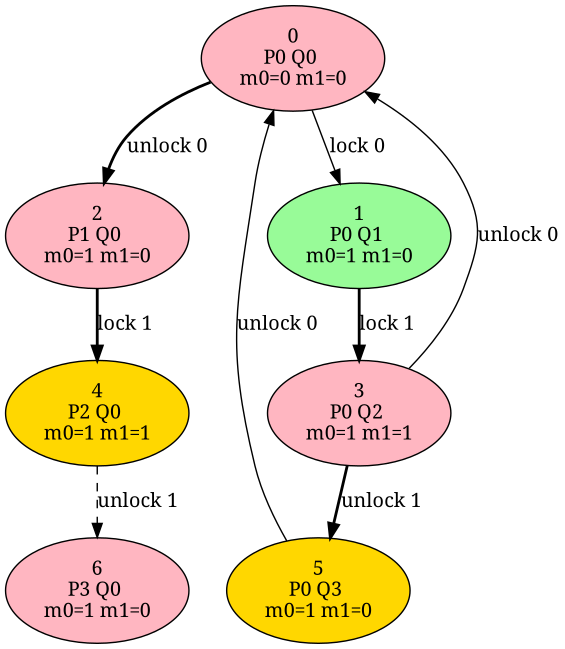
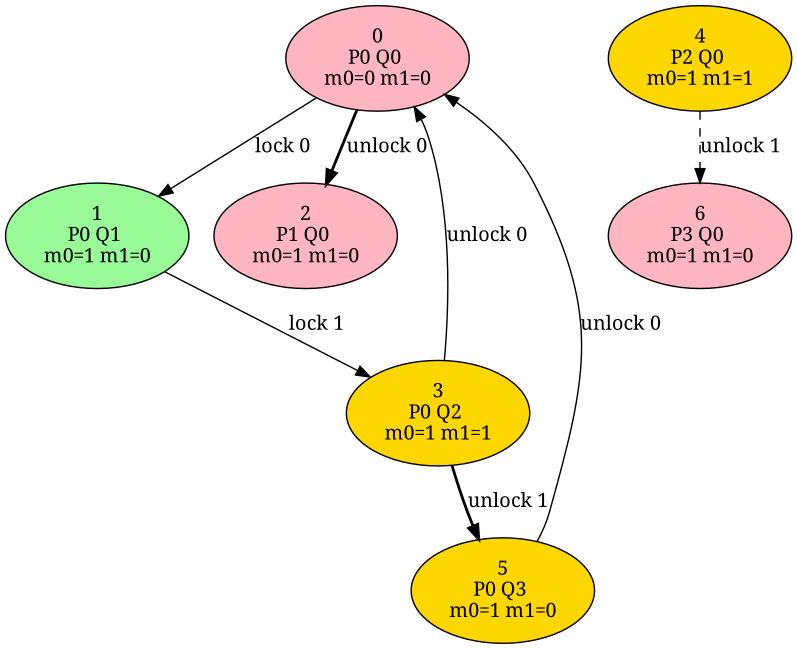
(97, 317) -> none
(359, 317) -> (261, 321)
(359, 413) -> (438, 413)
